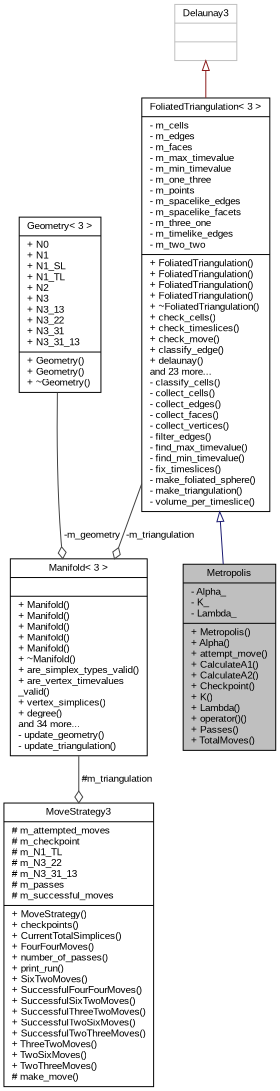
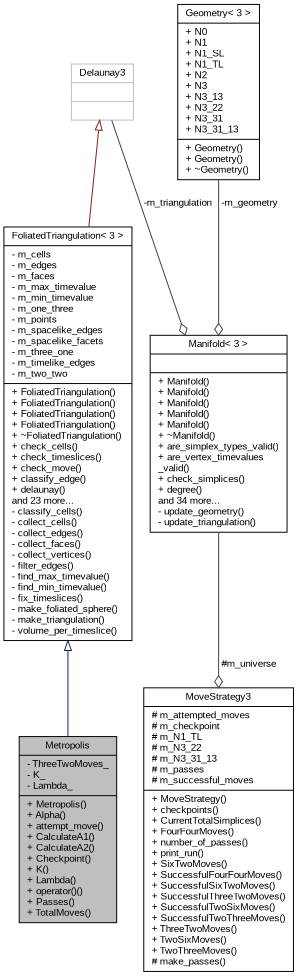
(130, 516) -> (147, 222)
(209, 592) -> (68, 764)
(62, 703) -> (201, 479)
(116, 779) -> (248, 664)
(45, 1077) -> (189, 962)
